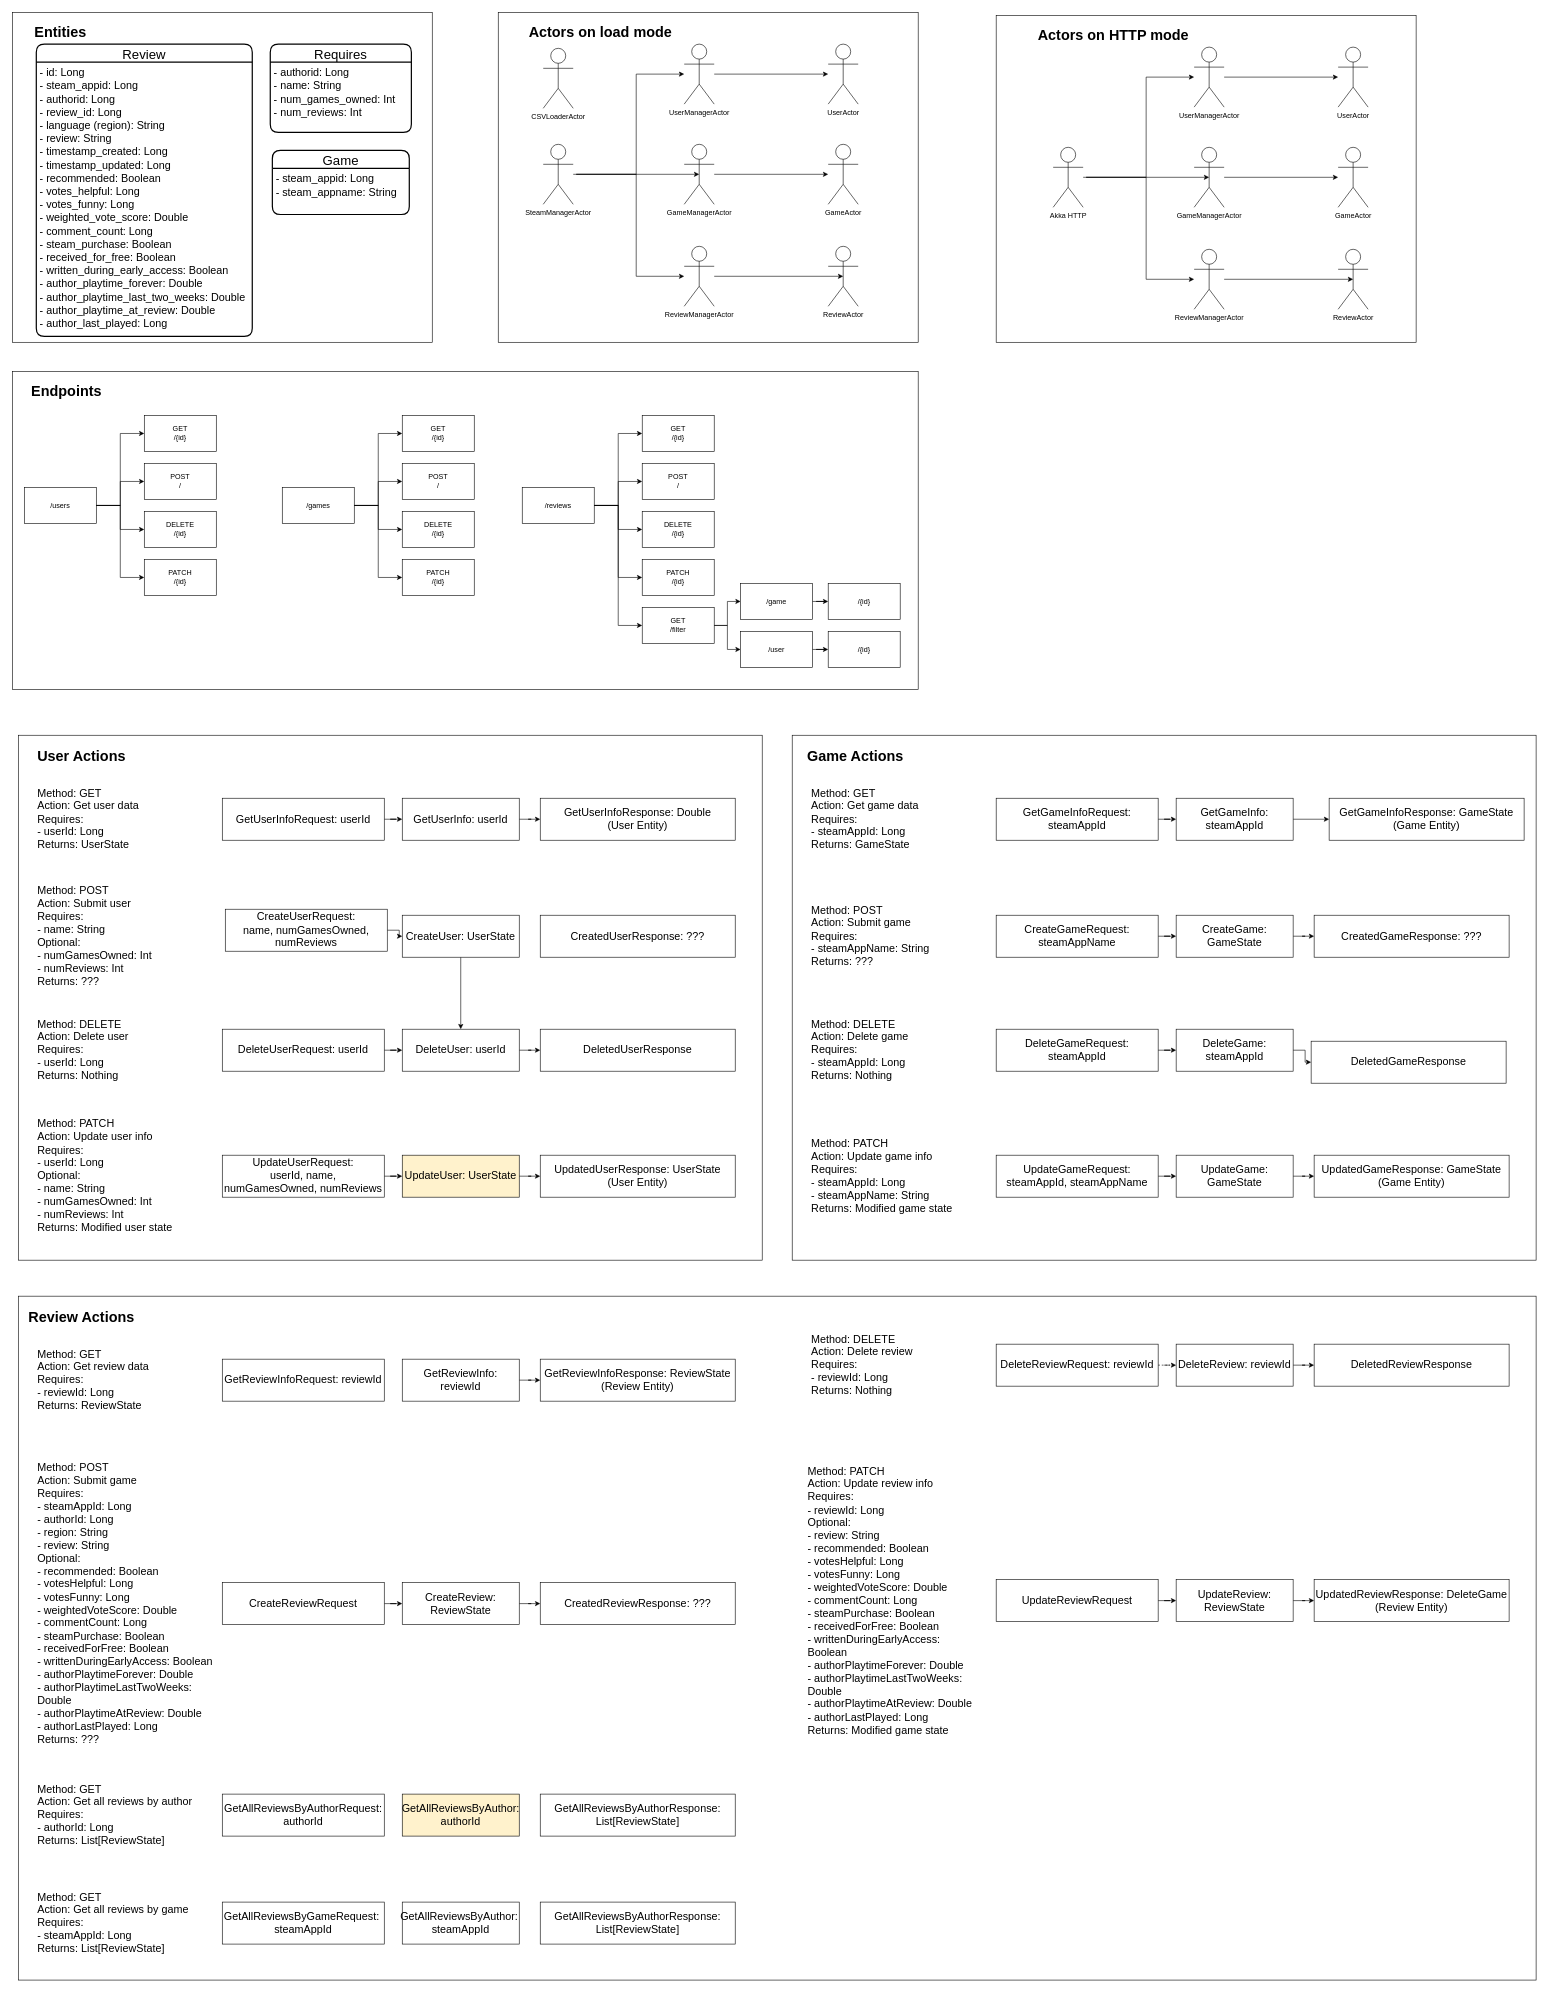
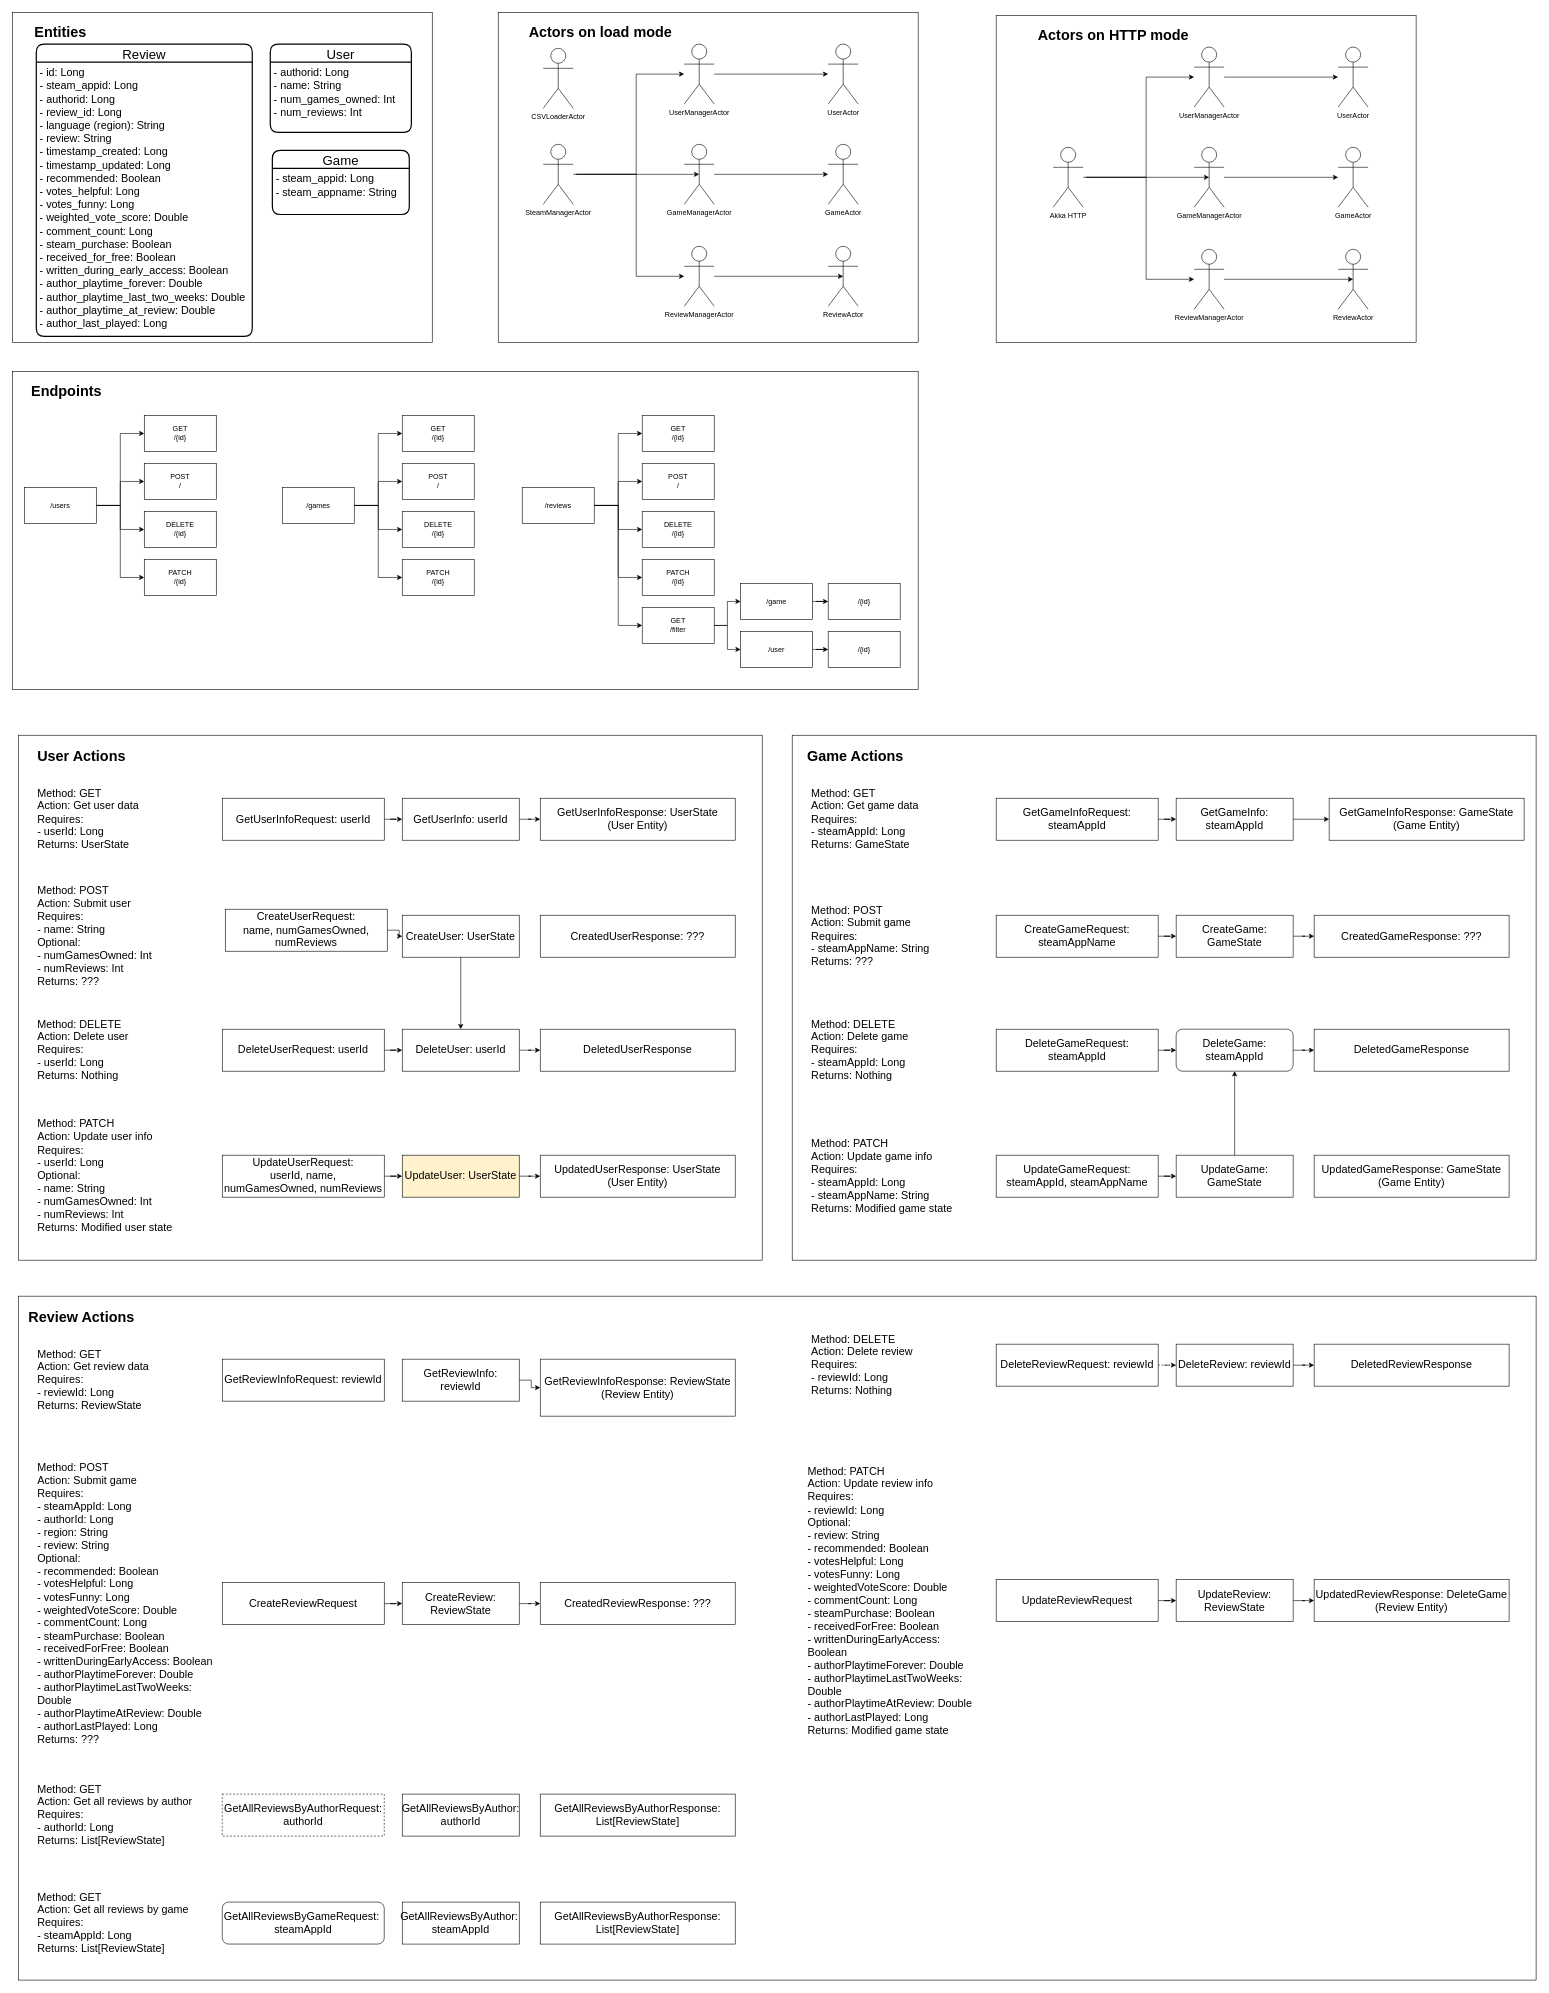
(341, 54) -> (341, 54)
(638, 819) -> (638, 819)
(1235, 1050) -> (1235, 1050)
(1409, 1062) -> (1412, 1050)
(1302, 1176) -> (1235, 1115)
(638, 1380) -> (638, 1388)
(303, 1815) -> (303, 1815)
(461, 1815) -> (461, 1815)
(303, 1923) -> (303, 1923)
